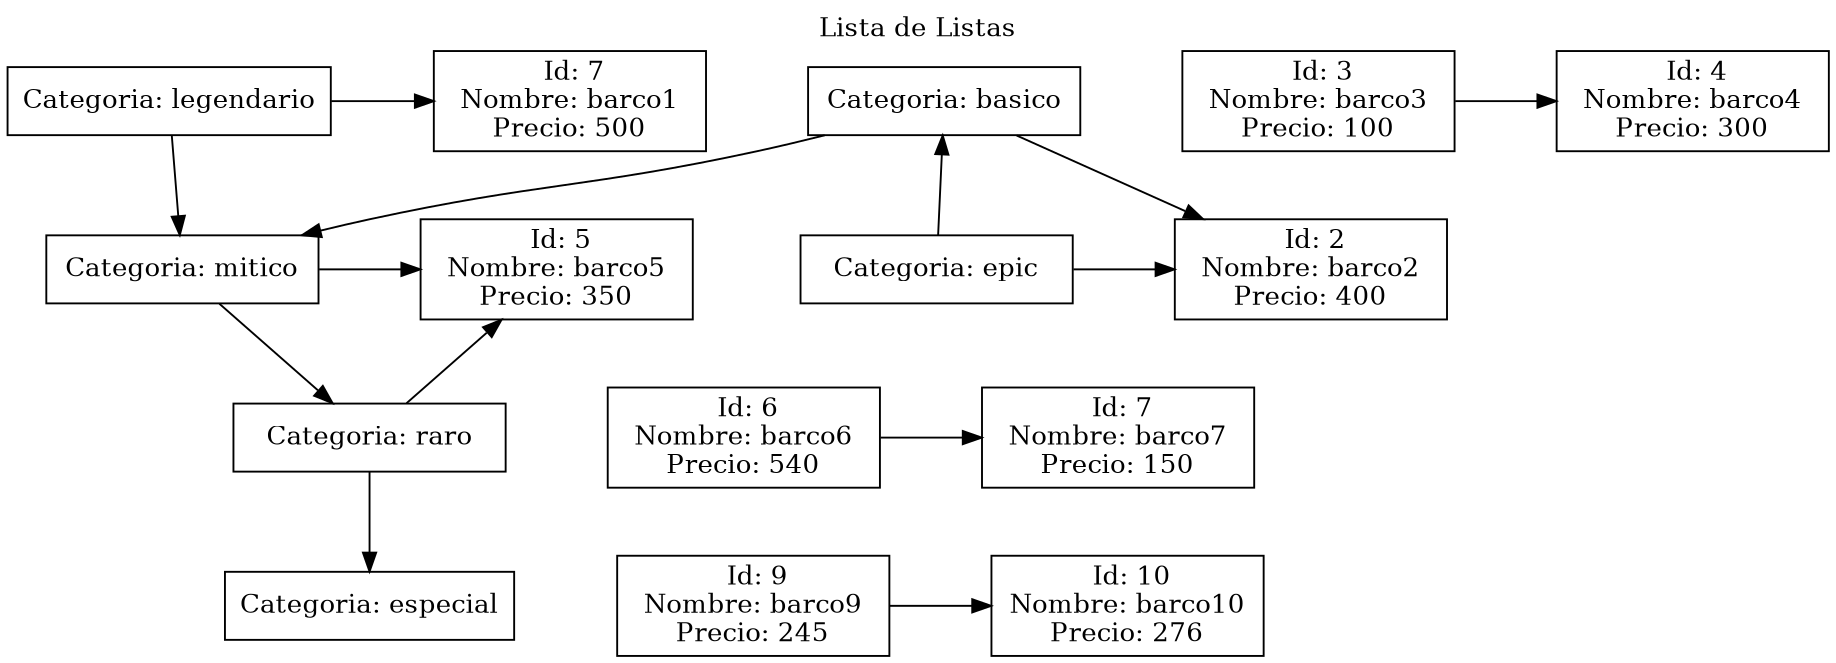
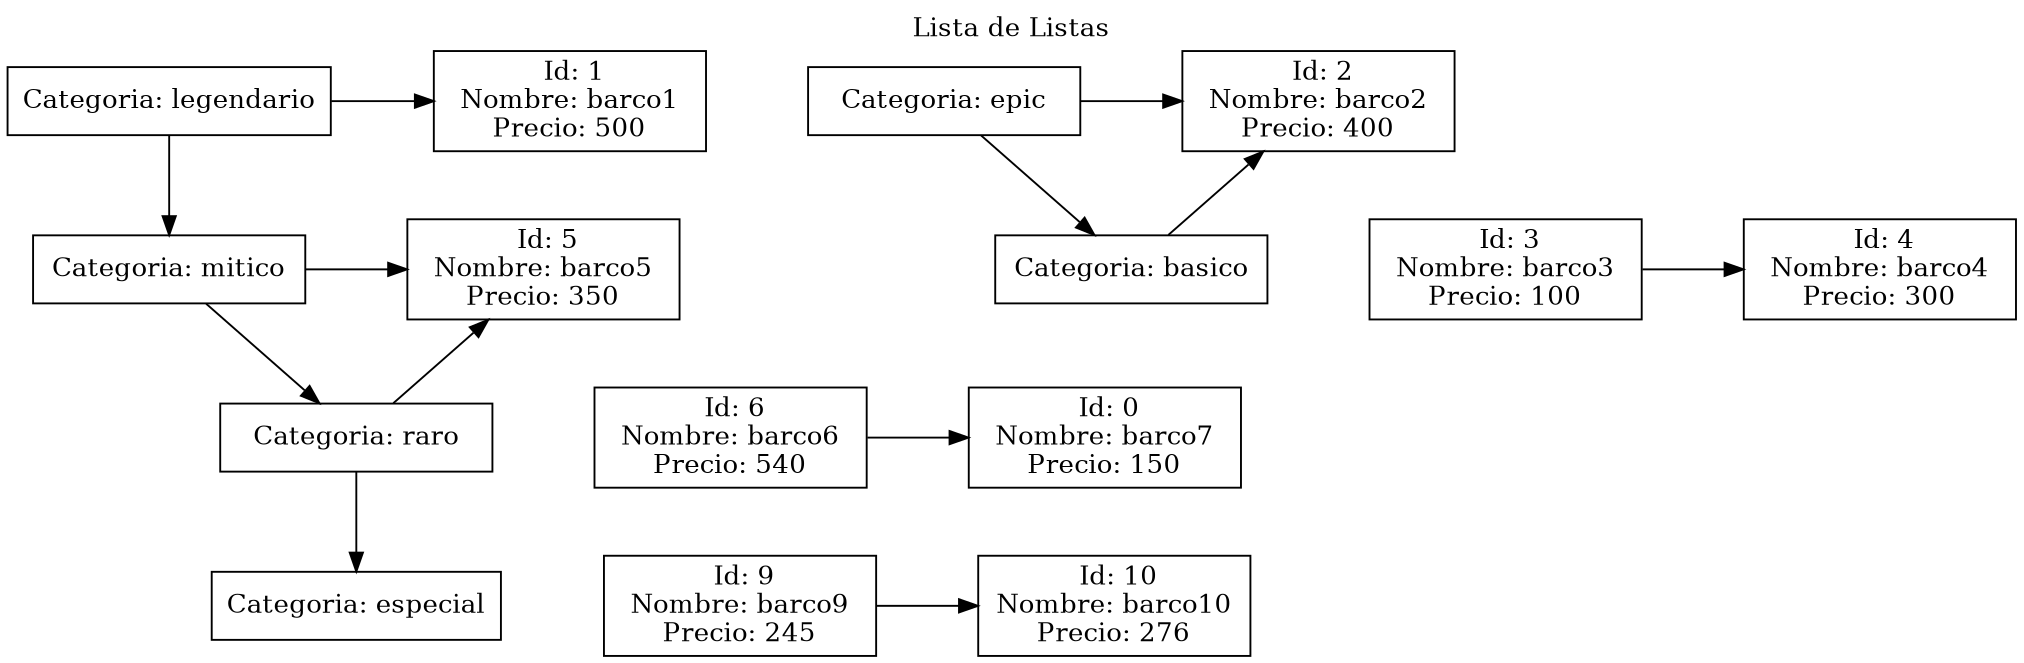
(570, 101) -> (570, 101)
(573, 184) -> none
(1118, 438) -> (1105, 438)
